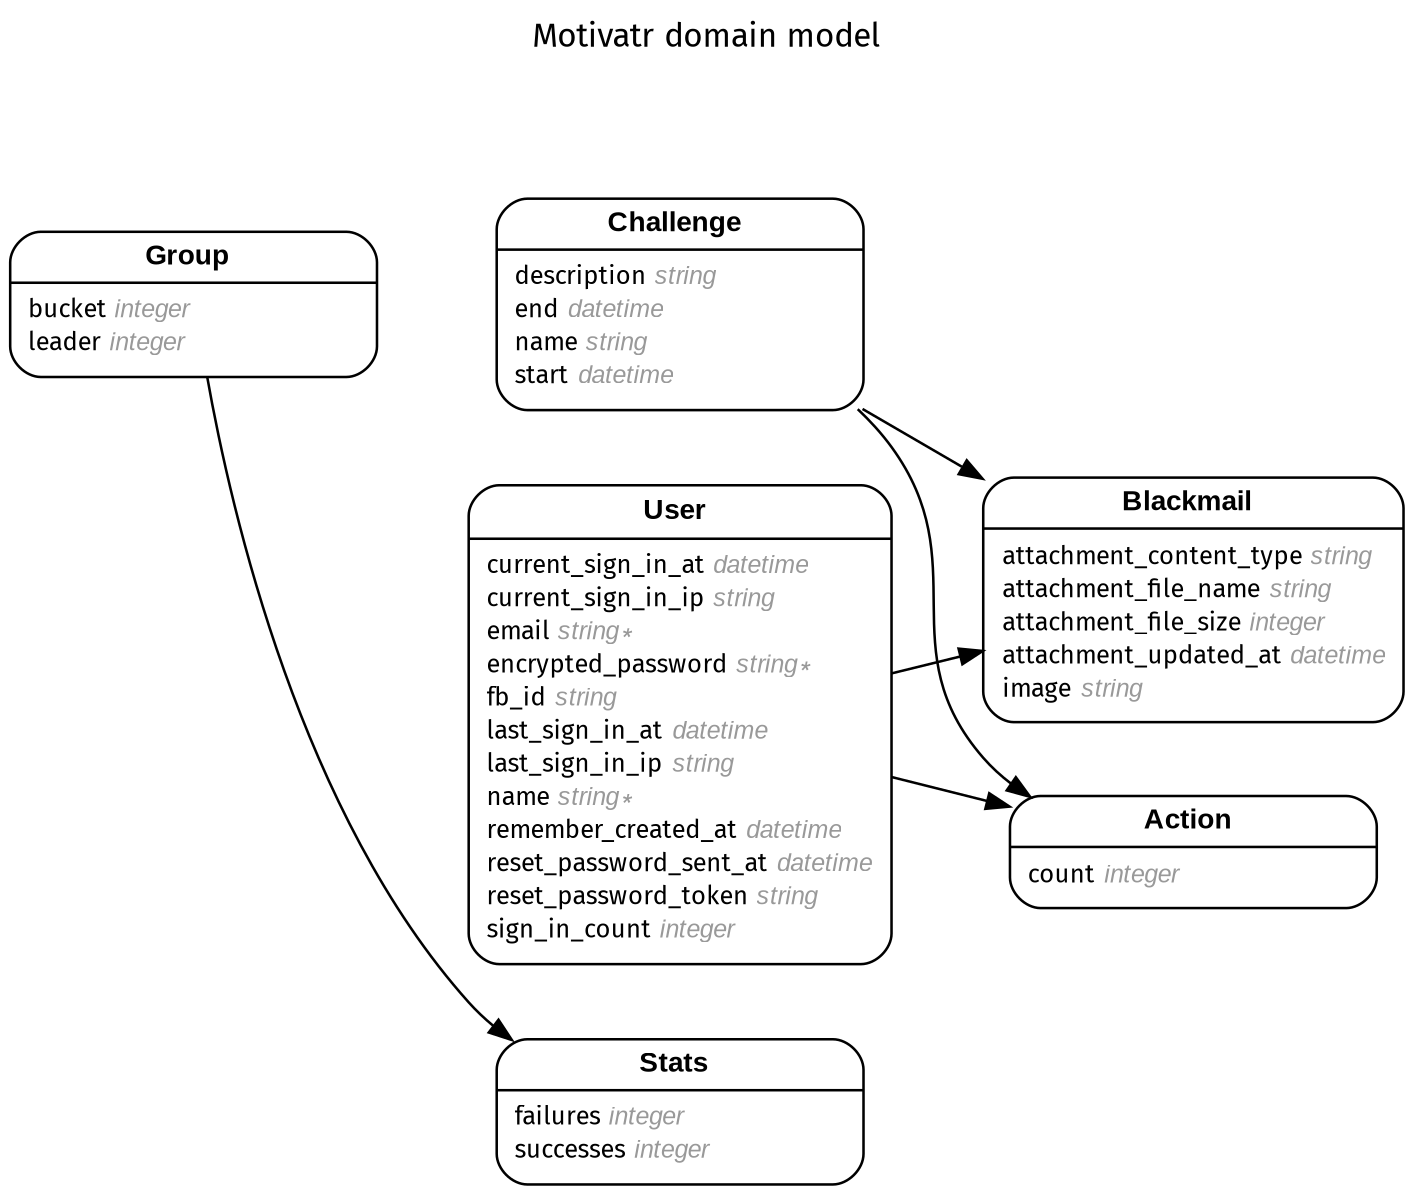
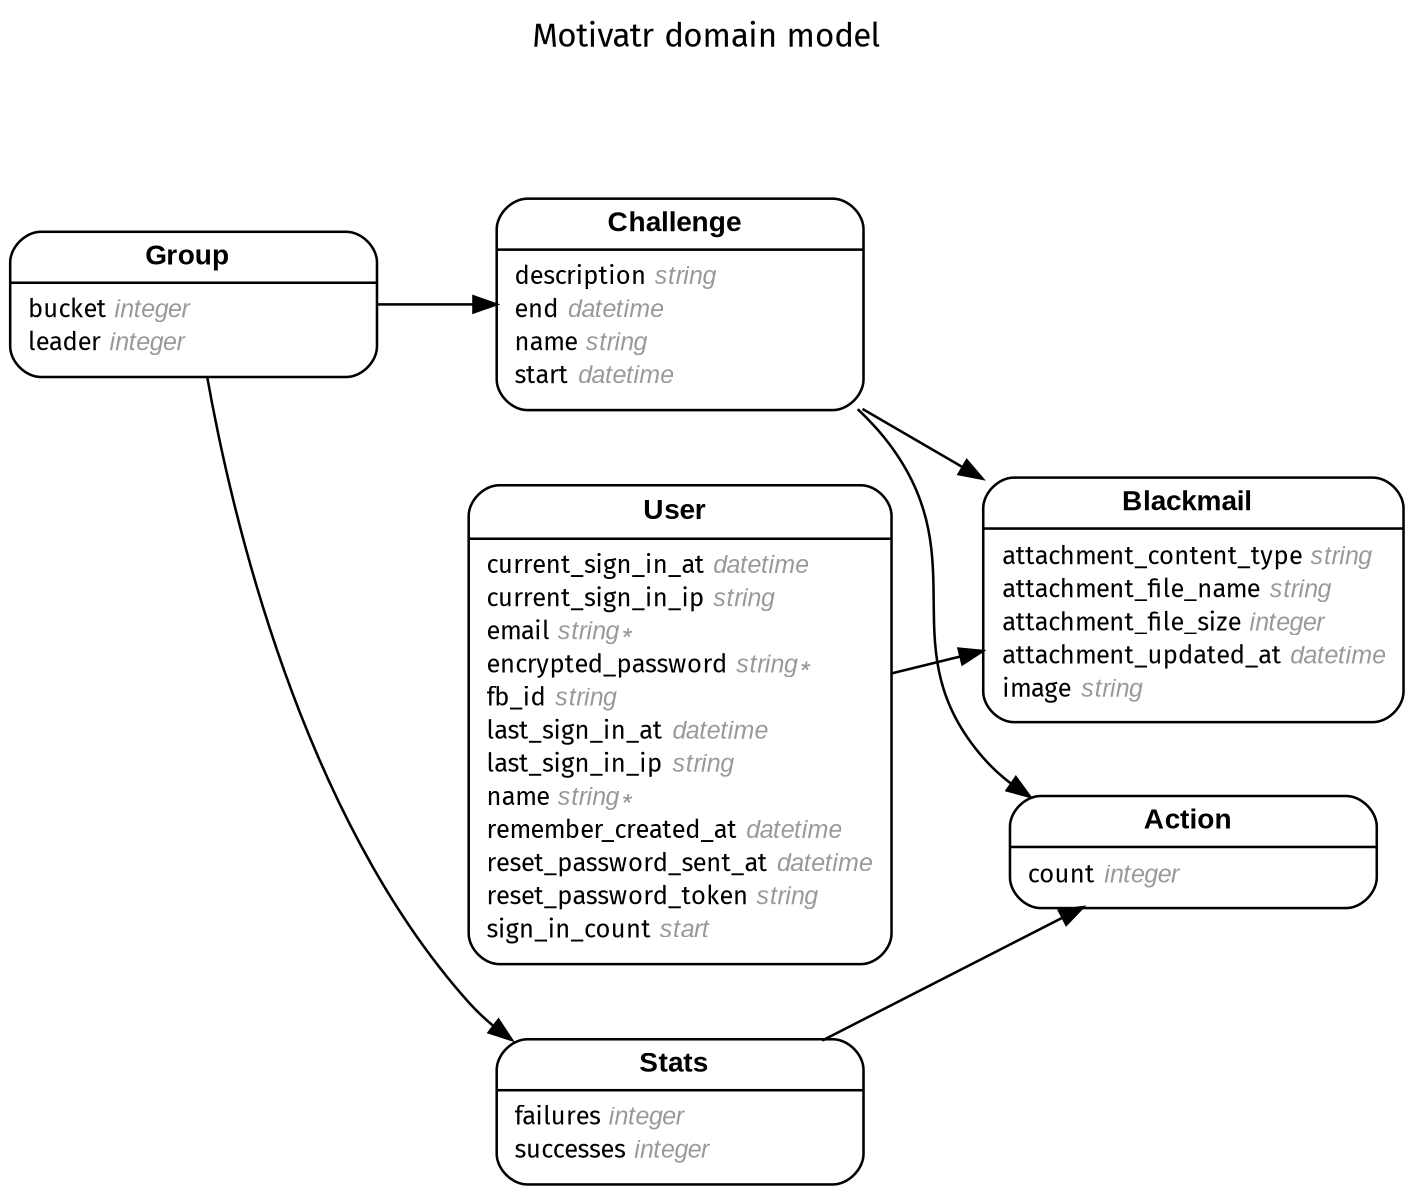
none -> (425, 304)
(939, 789) -> (942, 979)
(698, 930) -> (685, 930)
